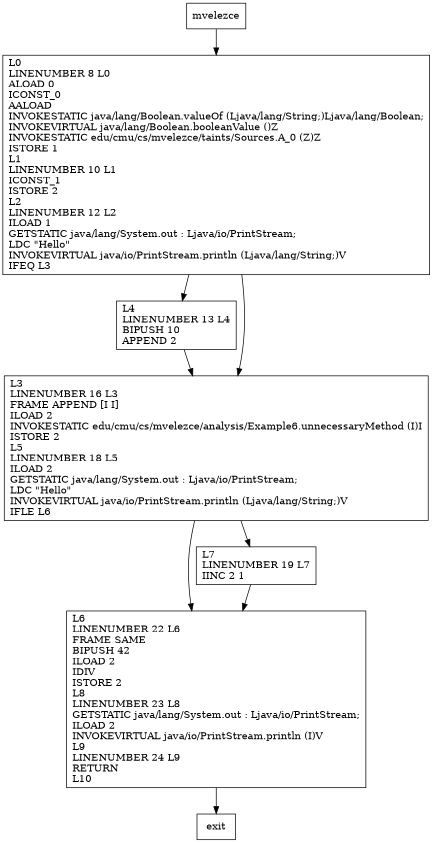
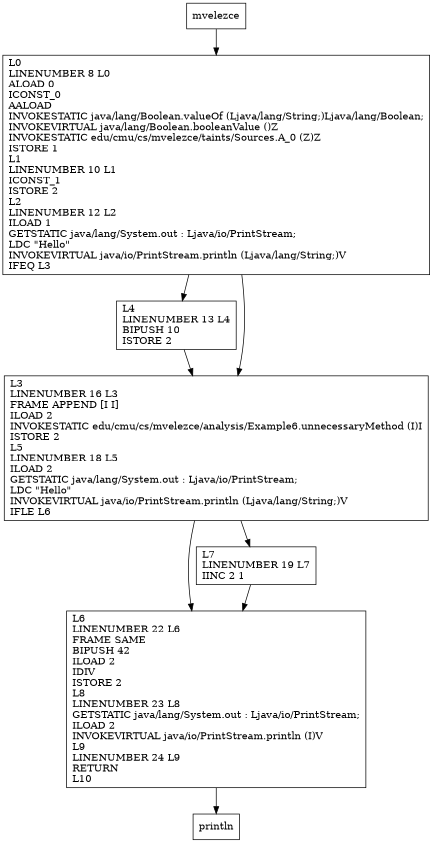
(176, 325) -> (176, 325)
(216, 827) -> (216, 827)
